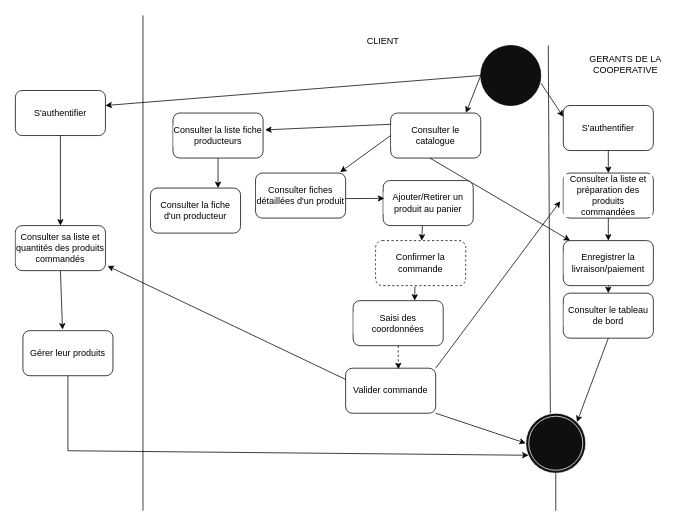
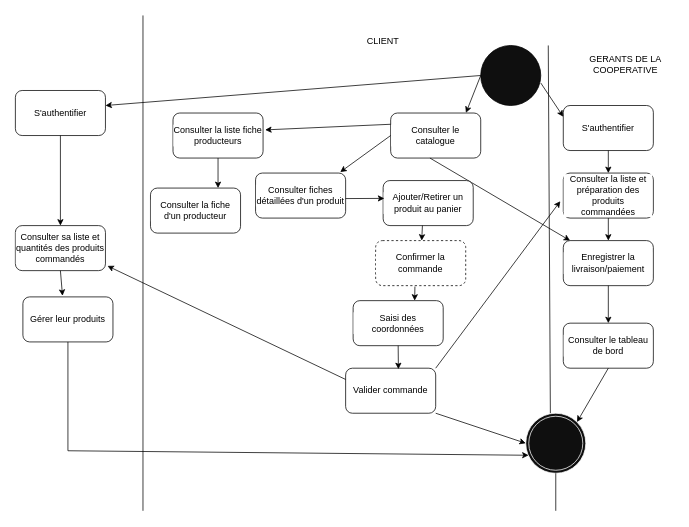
(608, 315) -> (608, 345)
(68, 353) -> (68, 319)
(398, 355) -> (398, 355)
